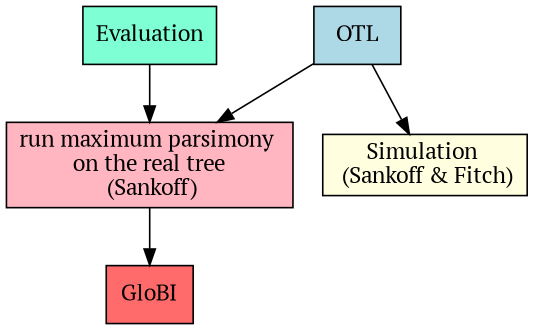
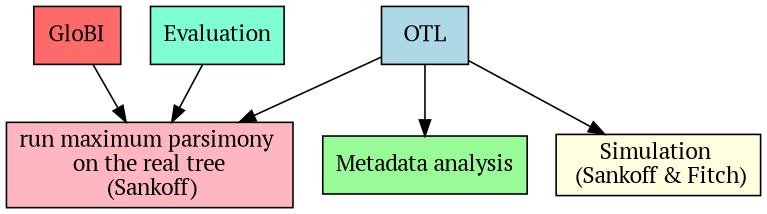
none -> (425, 165)
(150, 228) -> (105, 86)
